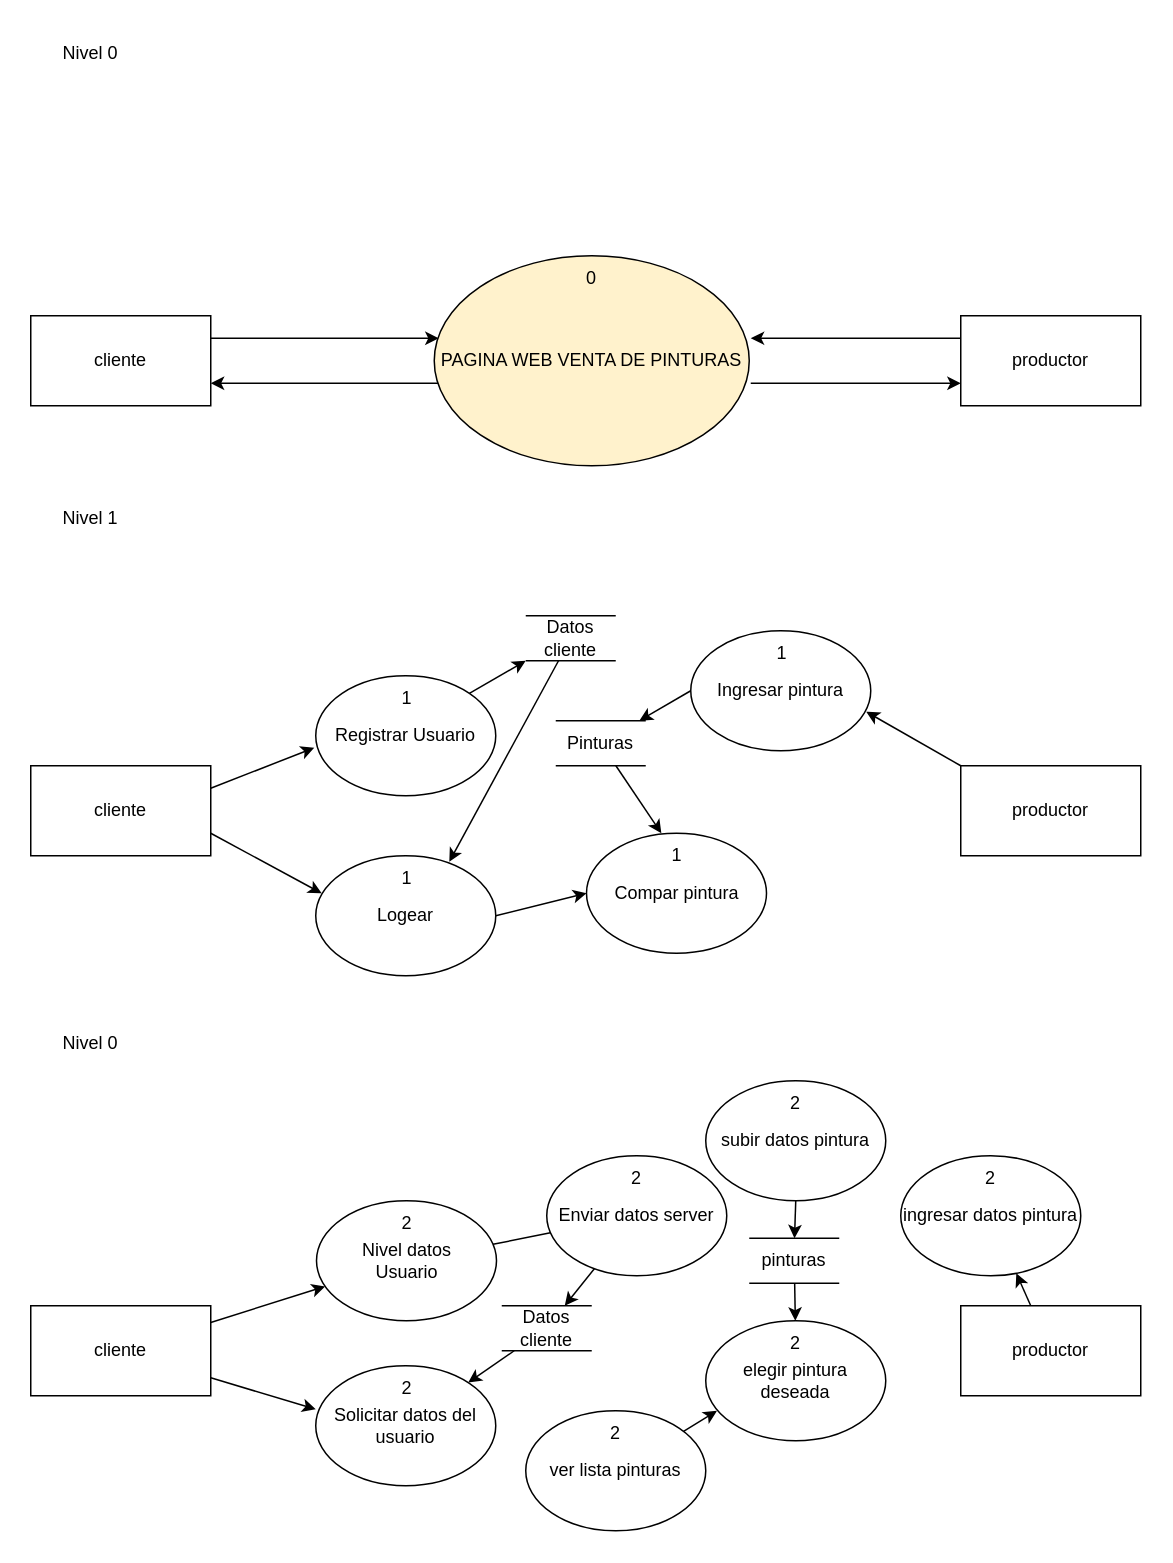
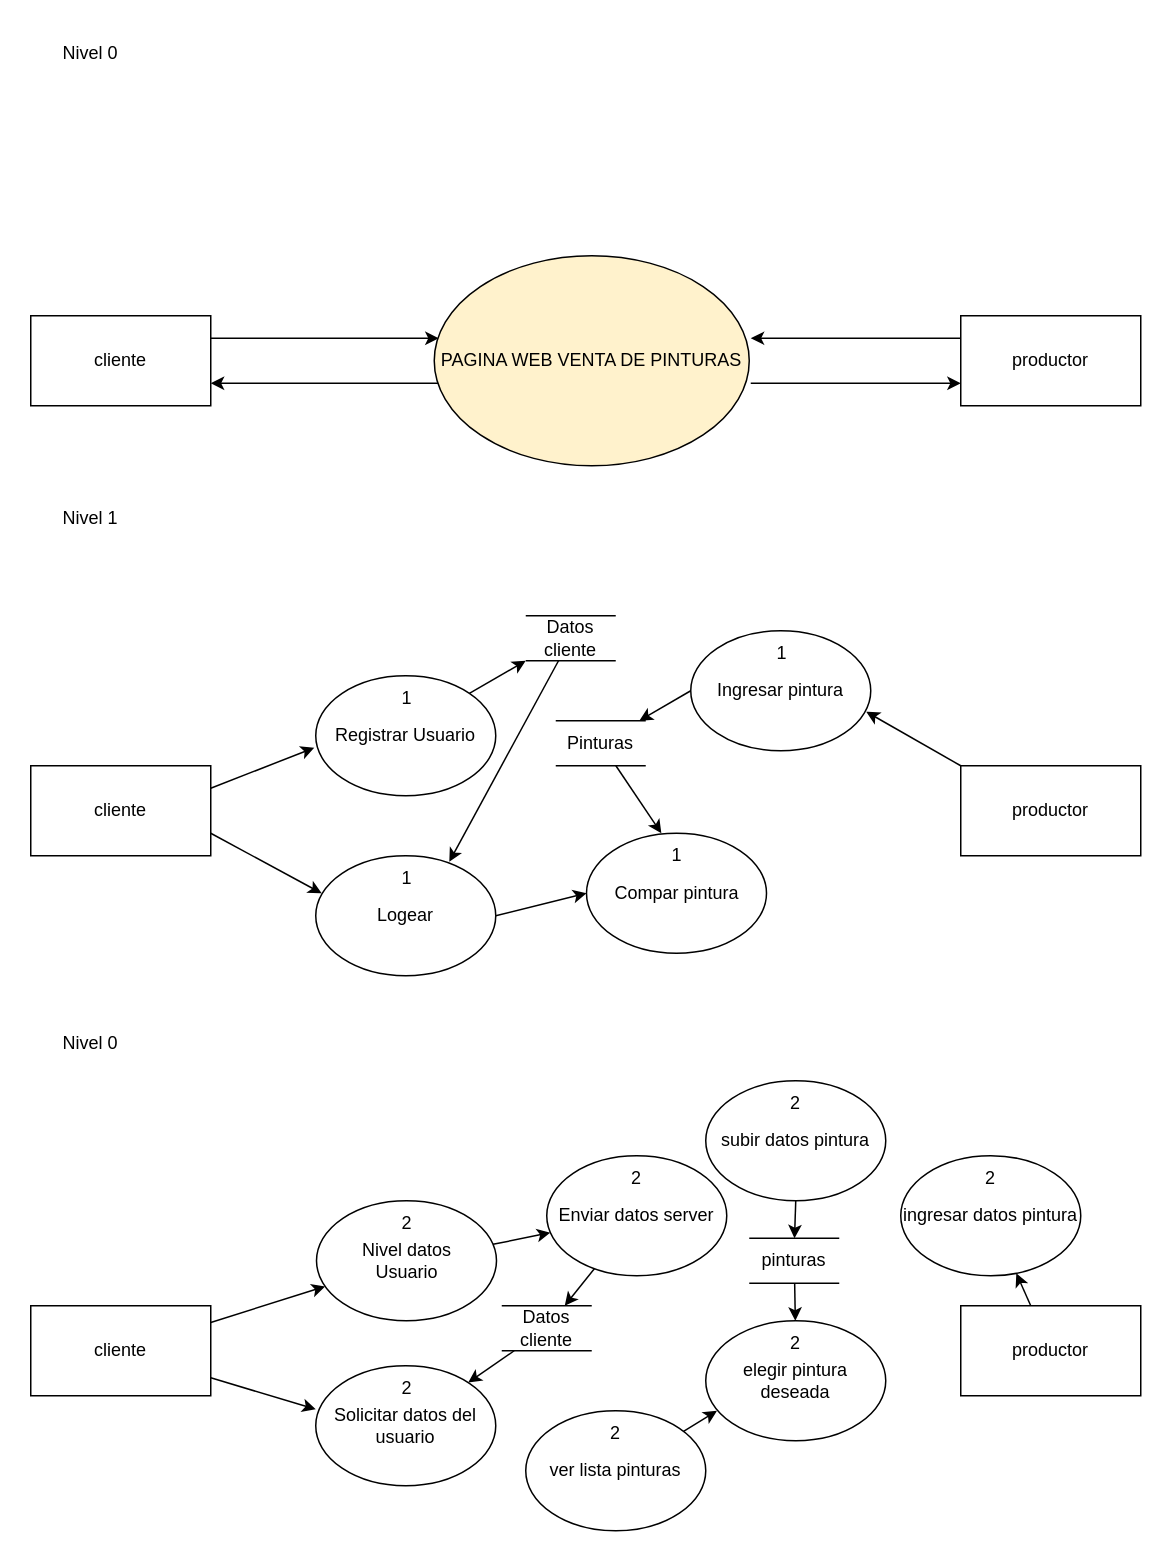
(592, 278) -> none
(543, 1234) -> (539, 1235)
